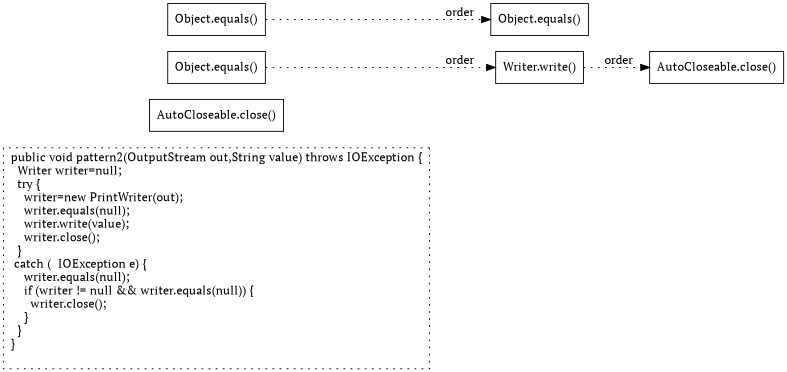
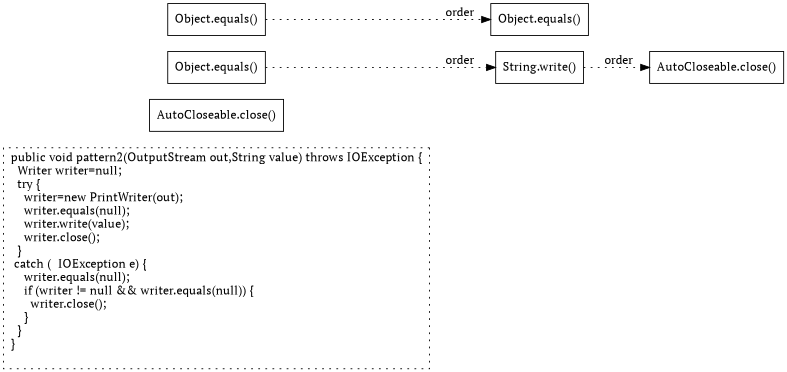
(540, 67) -> (540, 67)
